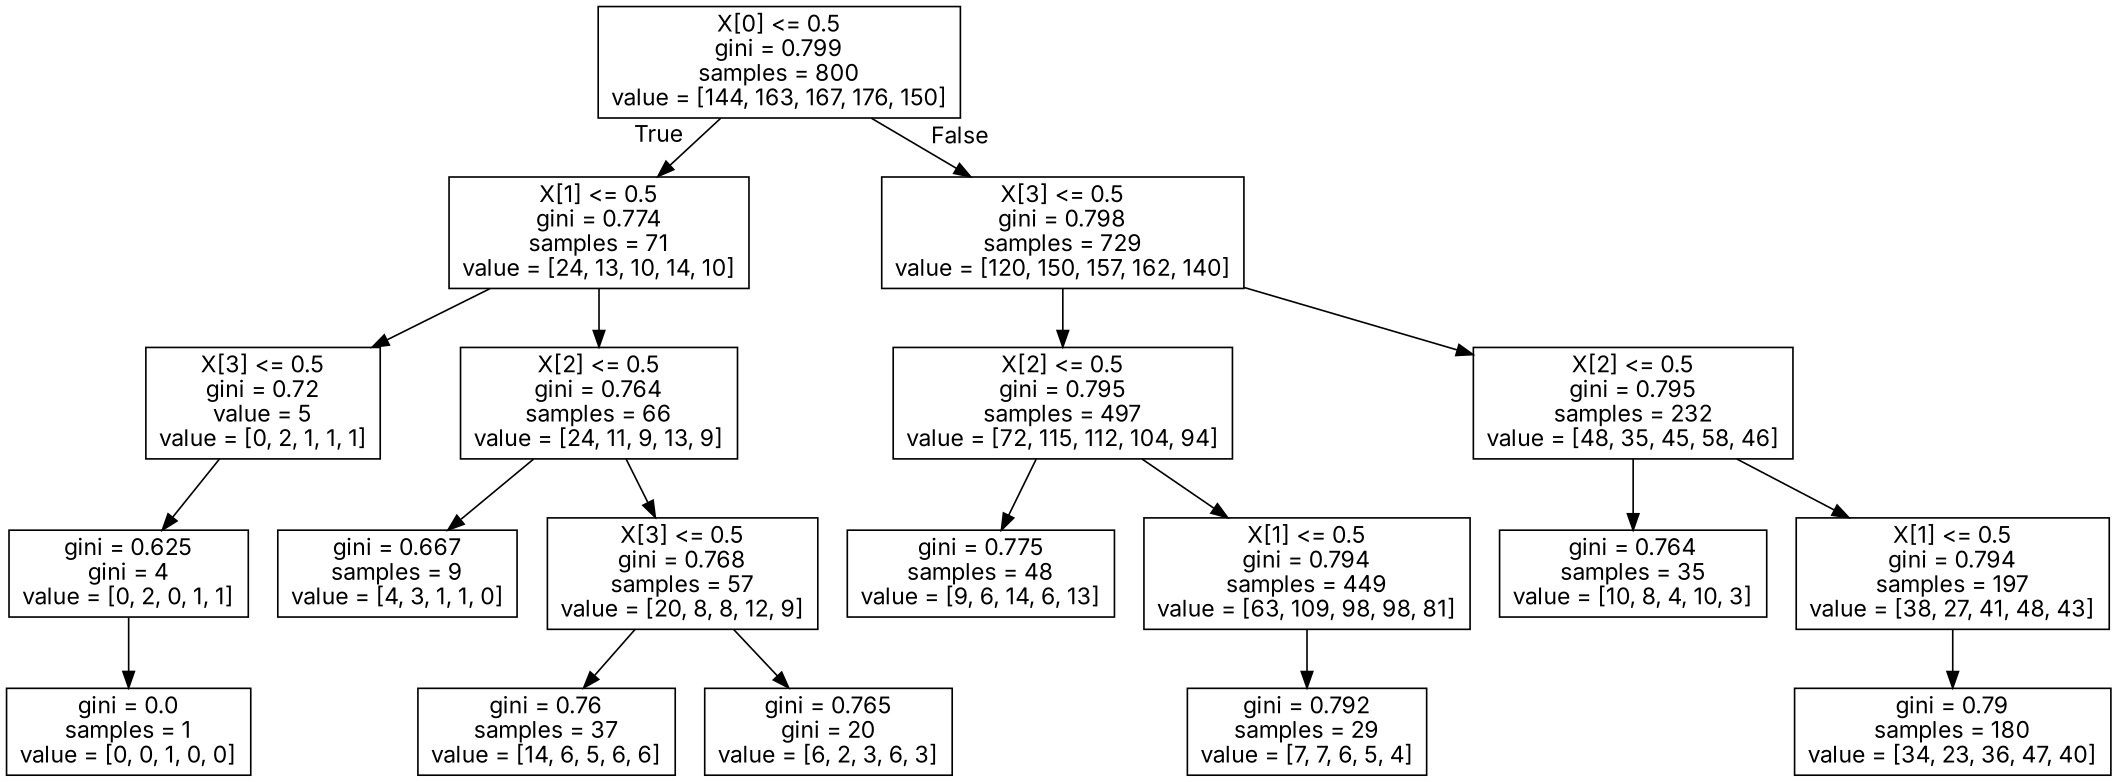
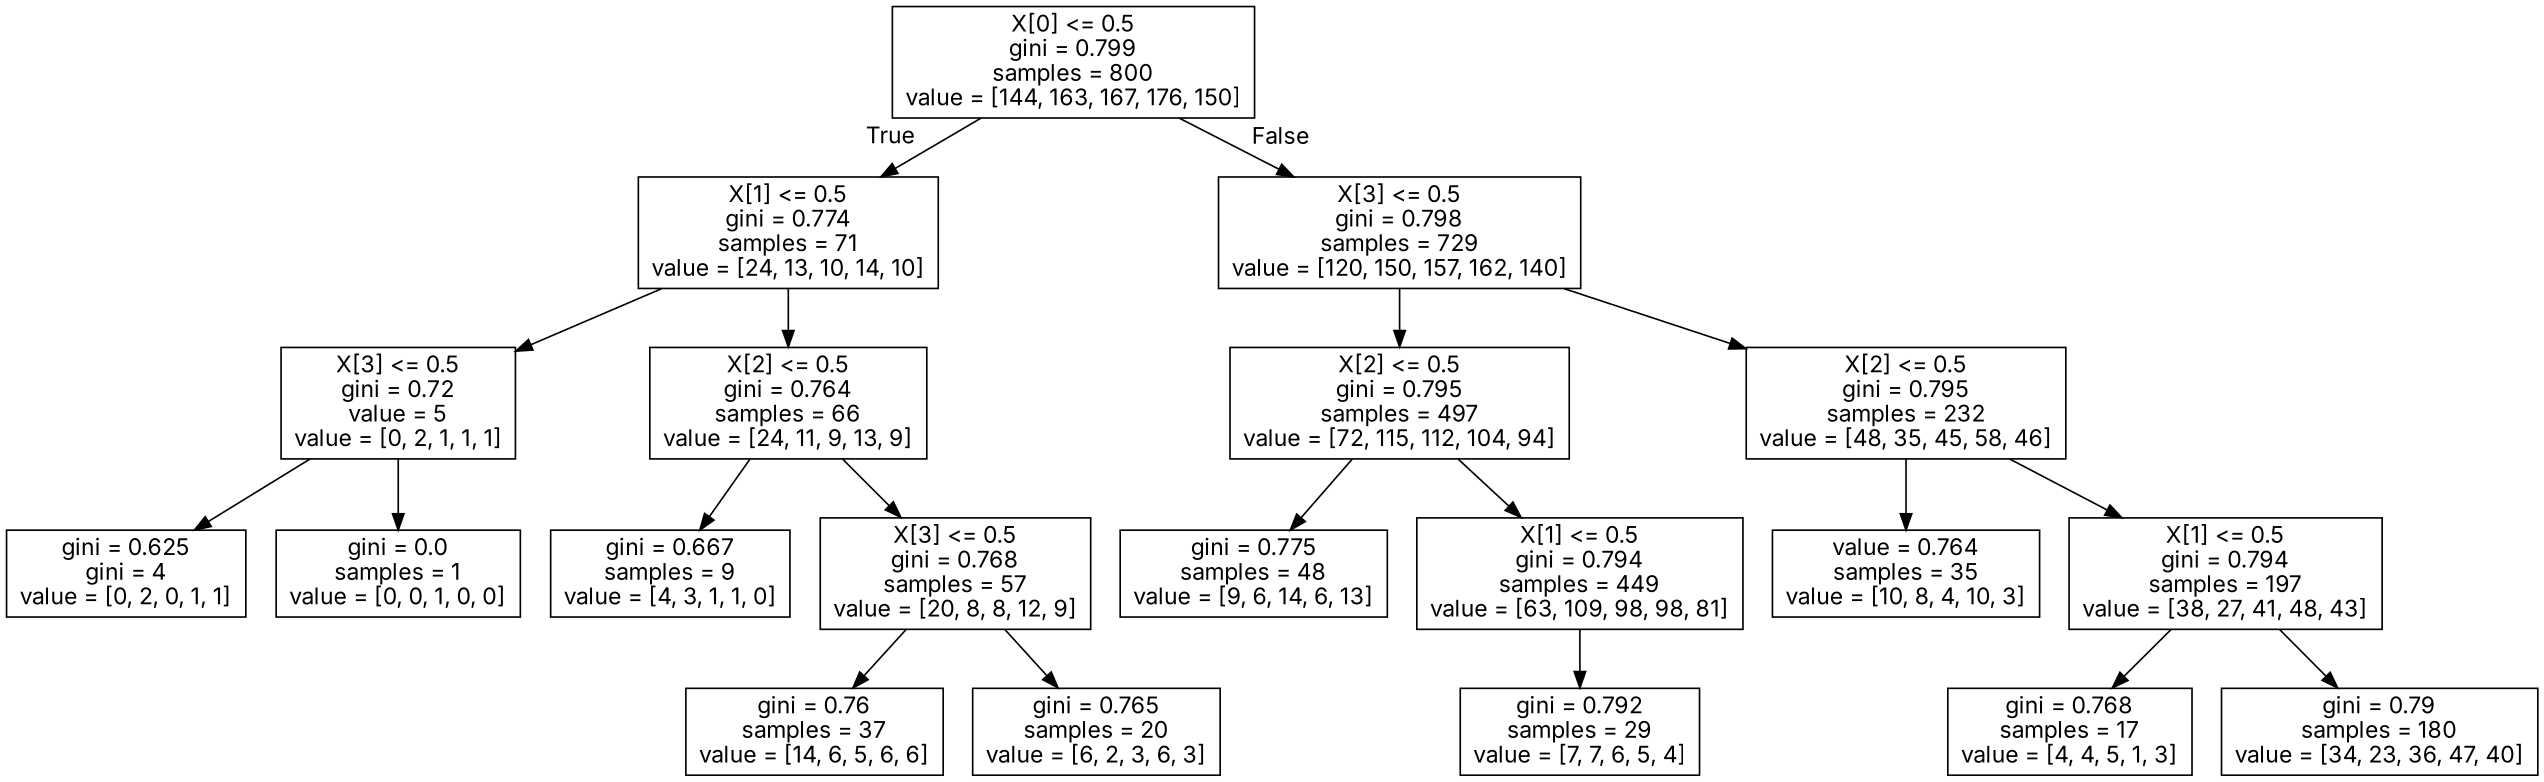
(1633, 574) -> (1906, 574)
(129, 644) -> (398, 486)
(828, 732) -> (1096, 732)
none -> (2070, 732)
